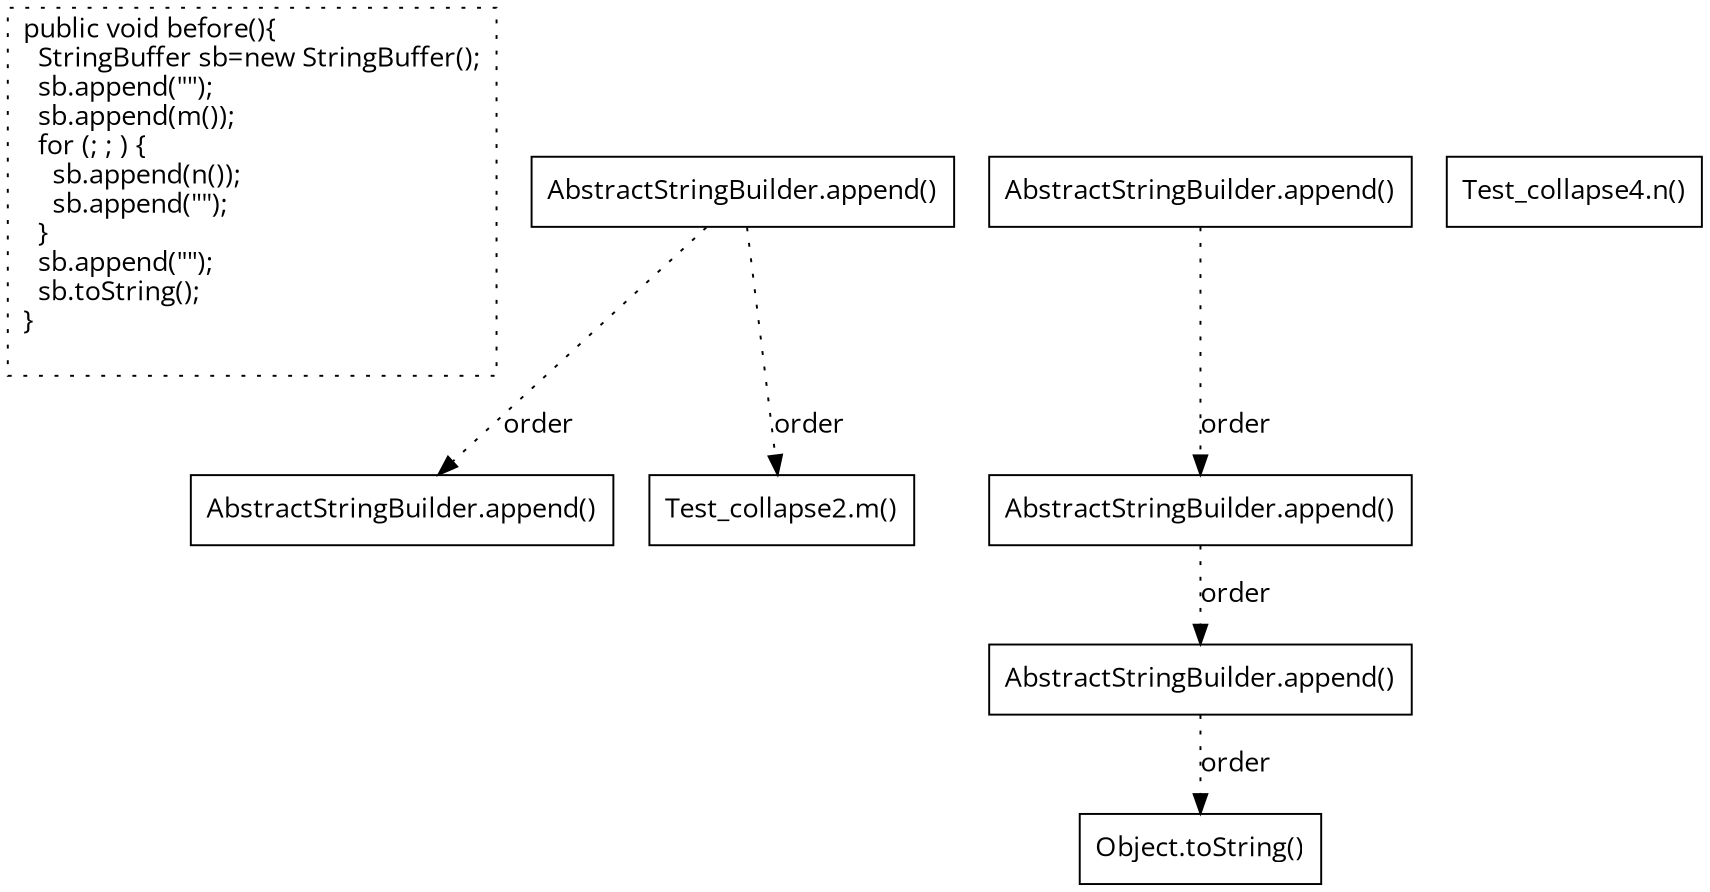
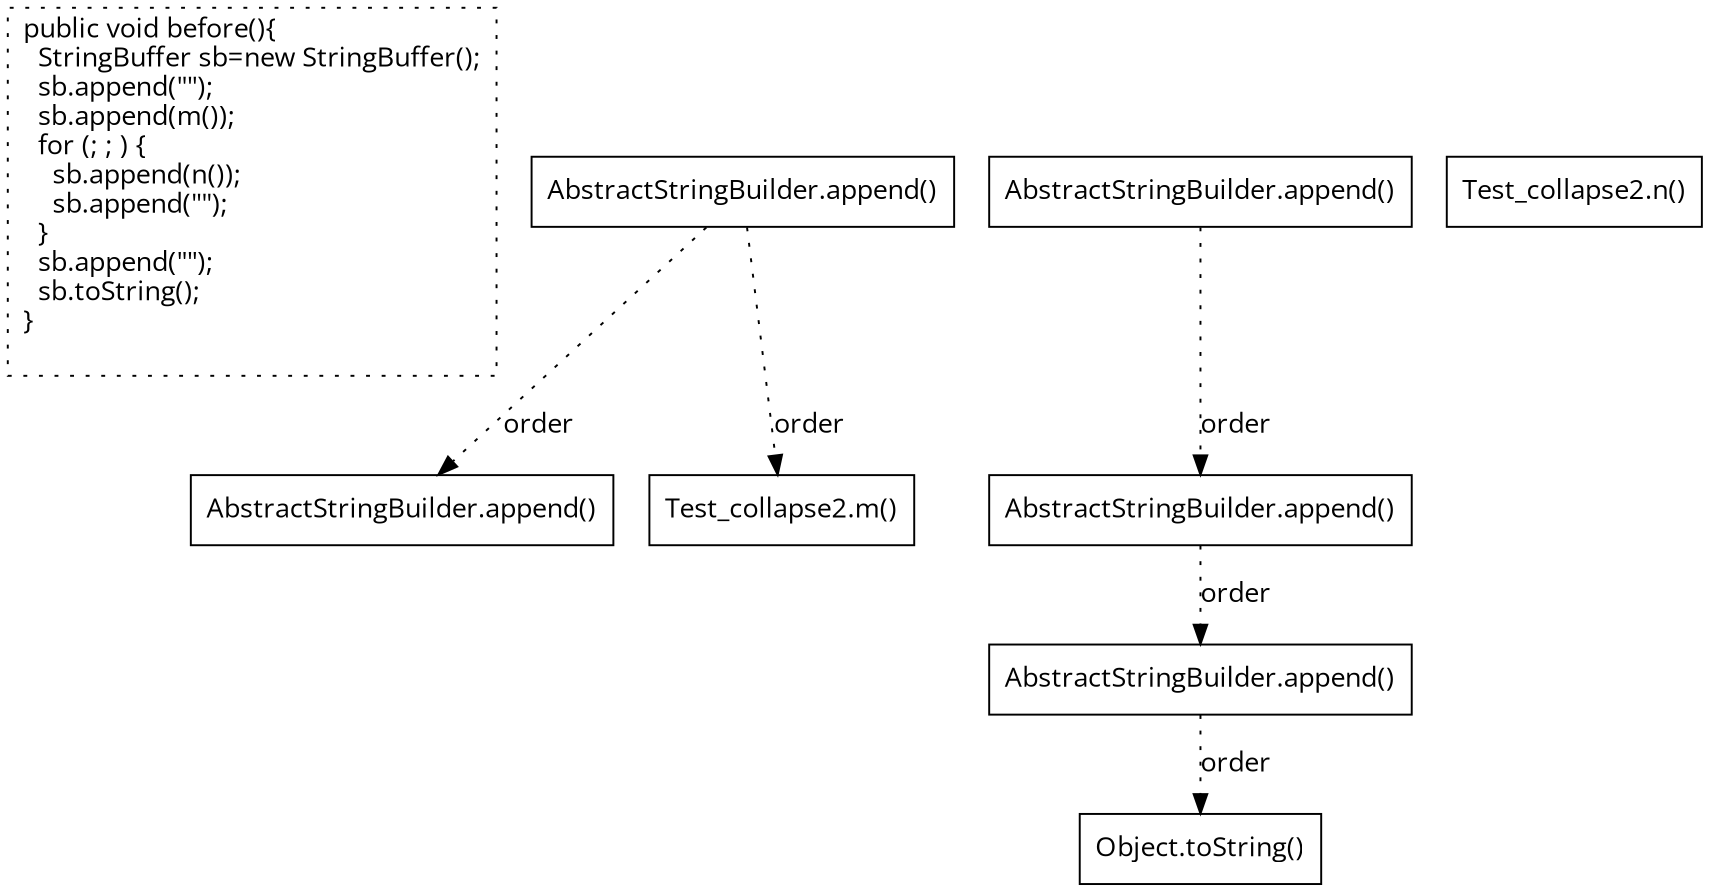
(1574, 192) -> (1574, 192)
